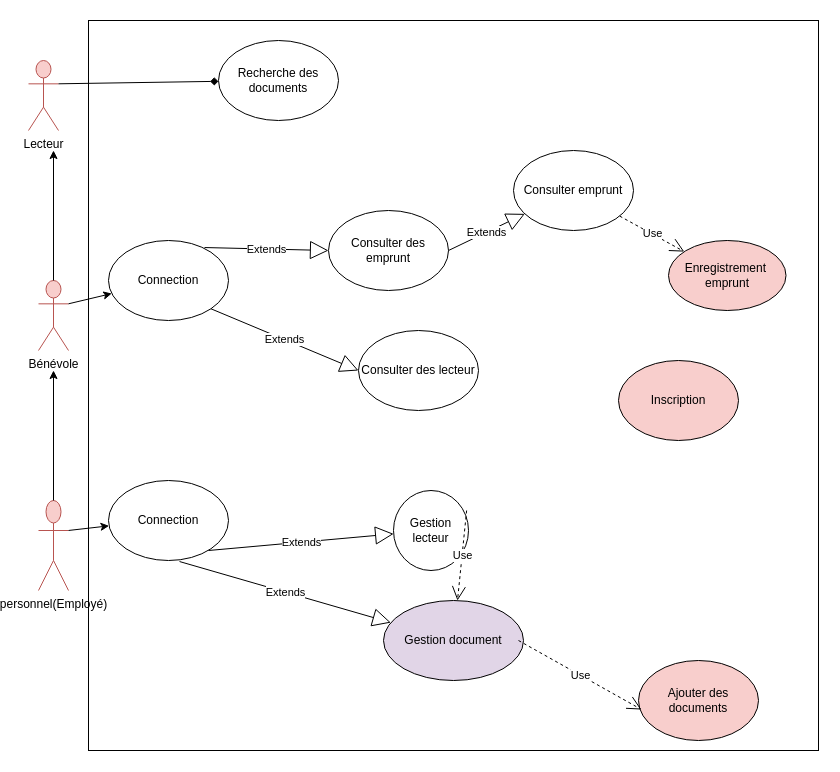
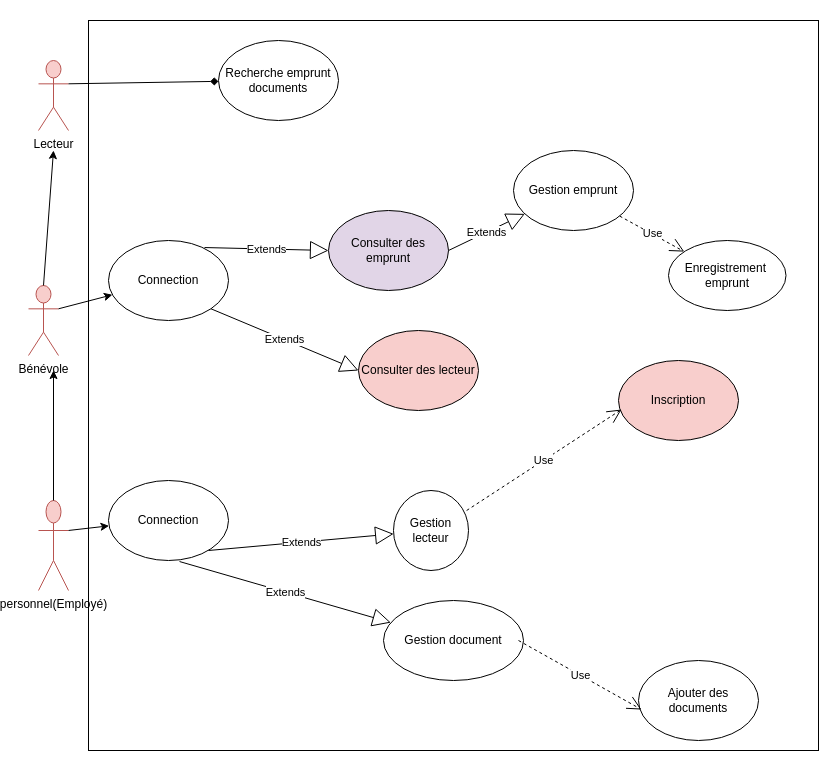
(279, 81) -> (279, 81)
(44, 96) -> (54, 96)
(574, 191) -> (574, 191)
(389, 251) -> (389, 251)
(727, 276) -> (727, 276)
(54, 316) -> (44, 321)
(419, 371) -> (419, 371)
(462, 554) -> (543, 461)
(454, 641) -> (454, 641)
(699, 701) -> (699, 701)
